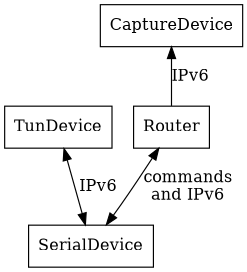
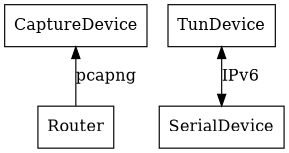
(191, 76) -> (106, 76)
(133, 187) -> none
